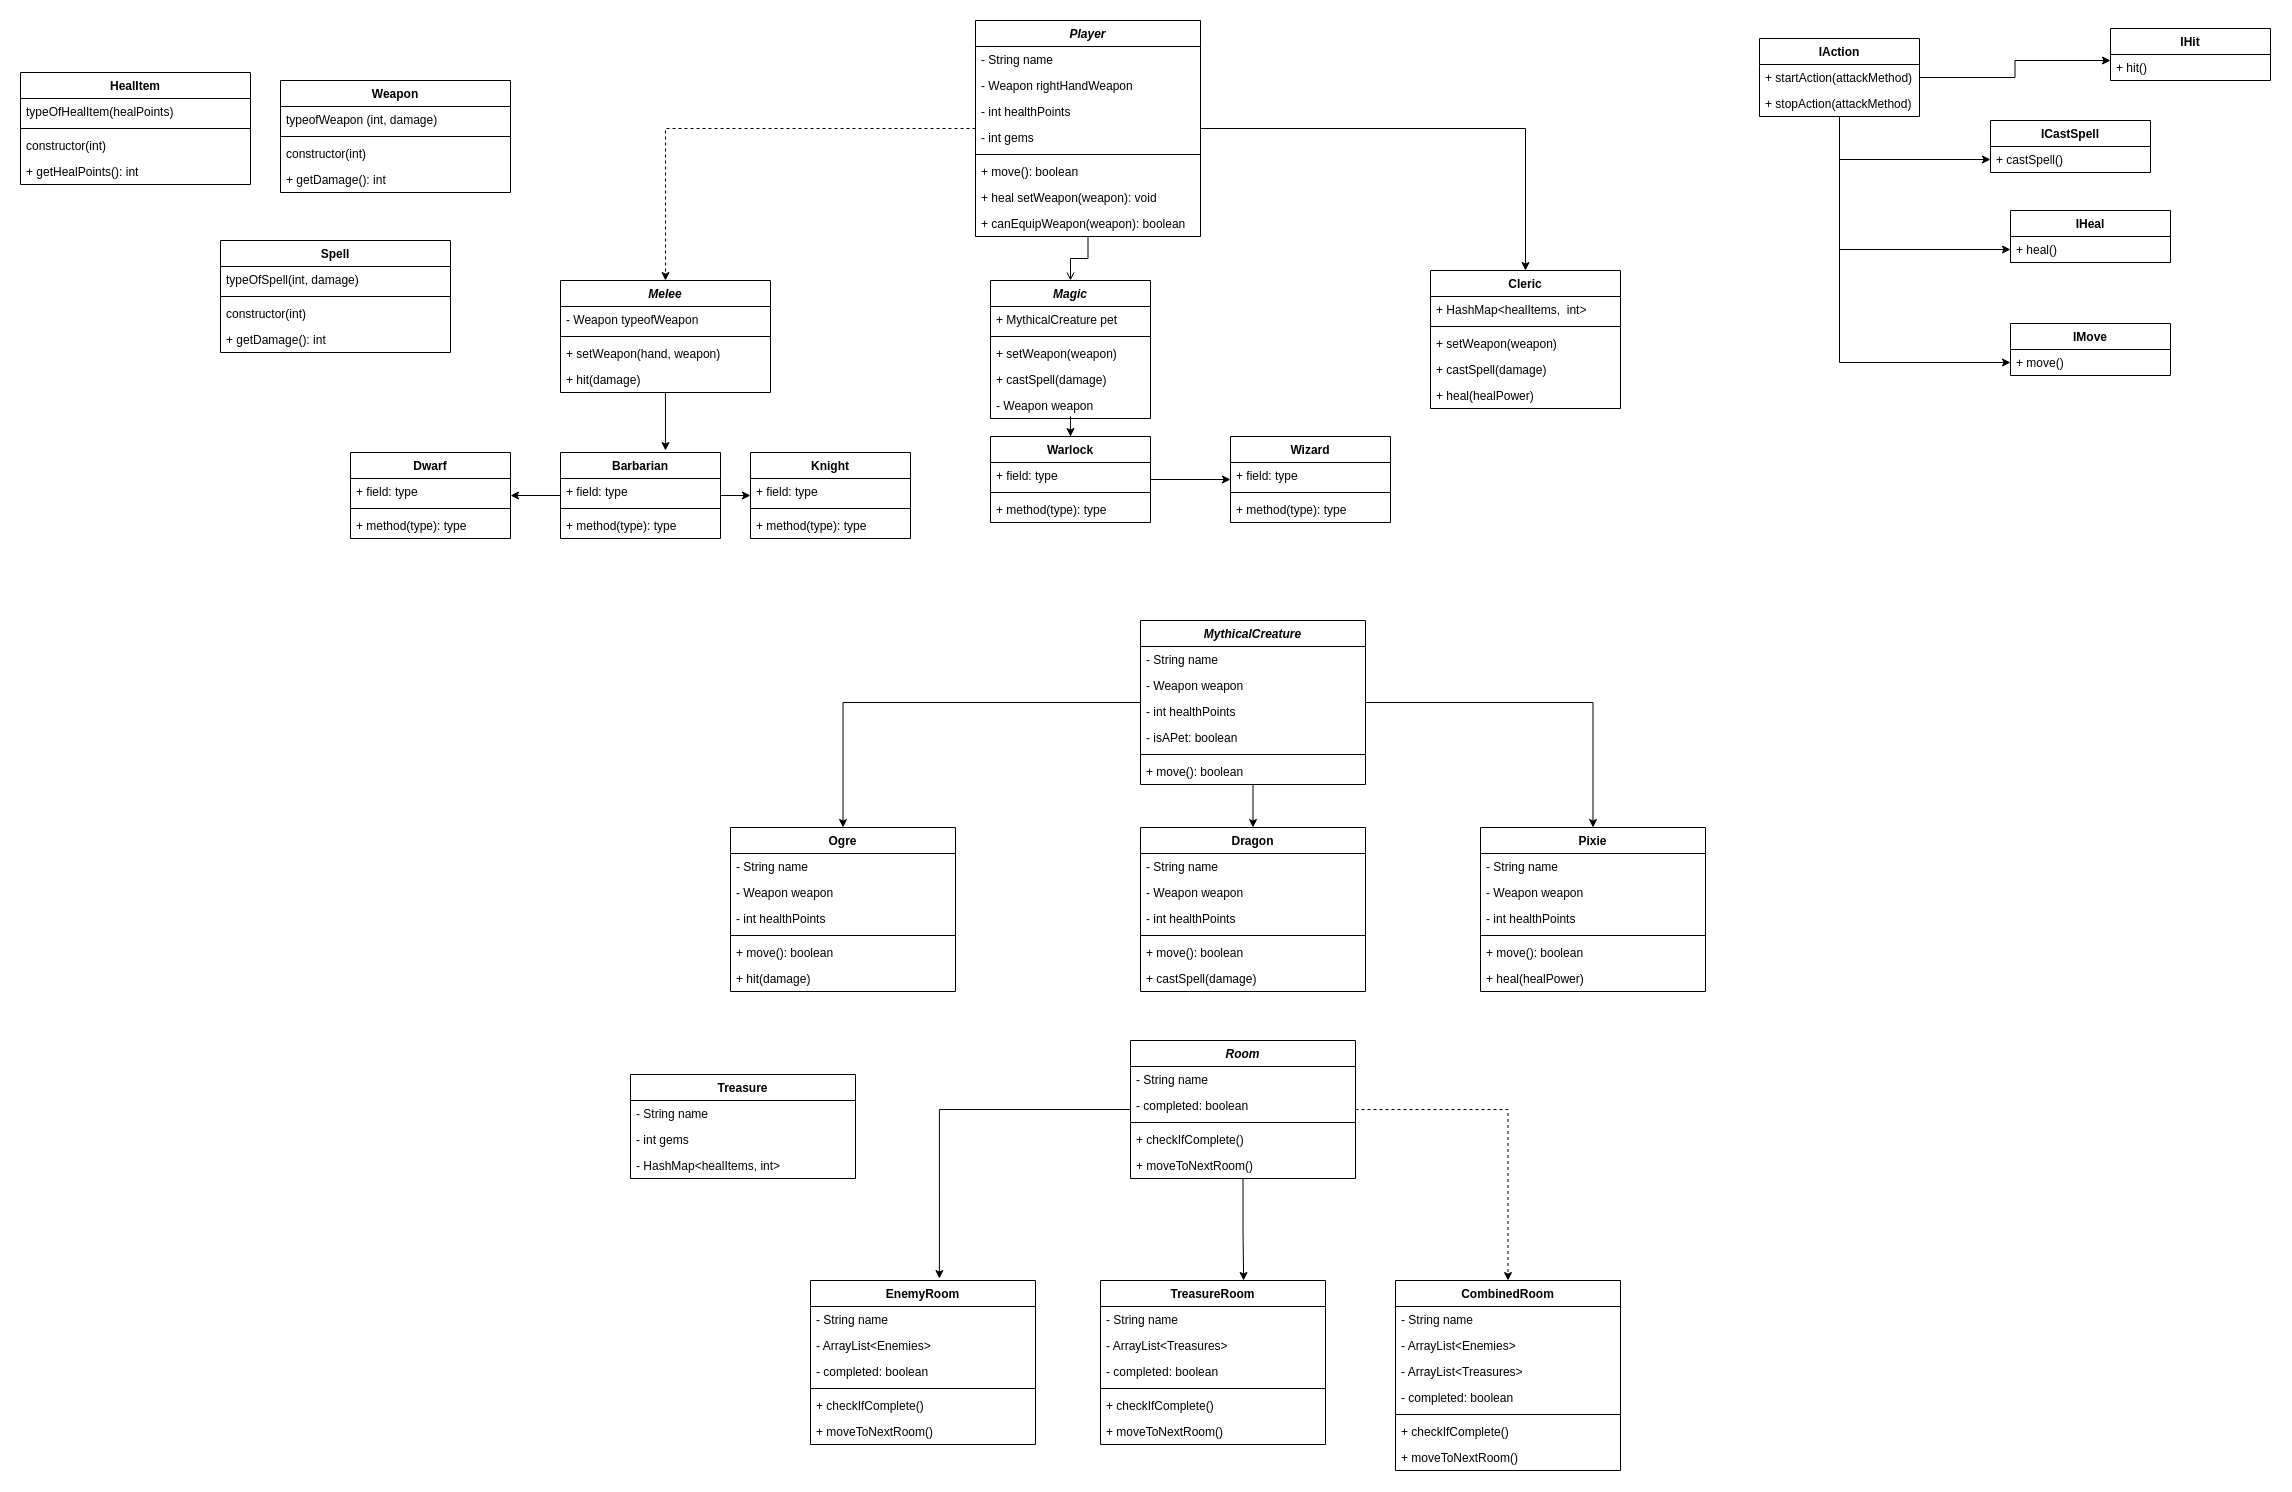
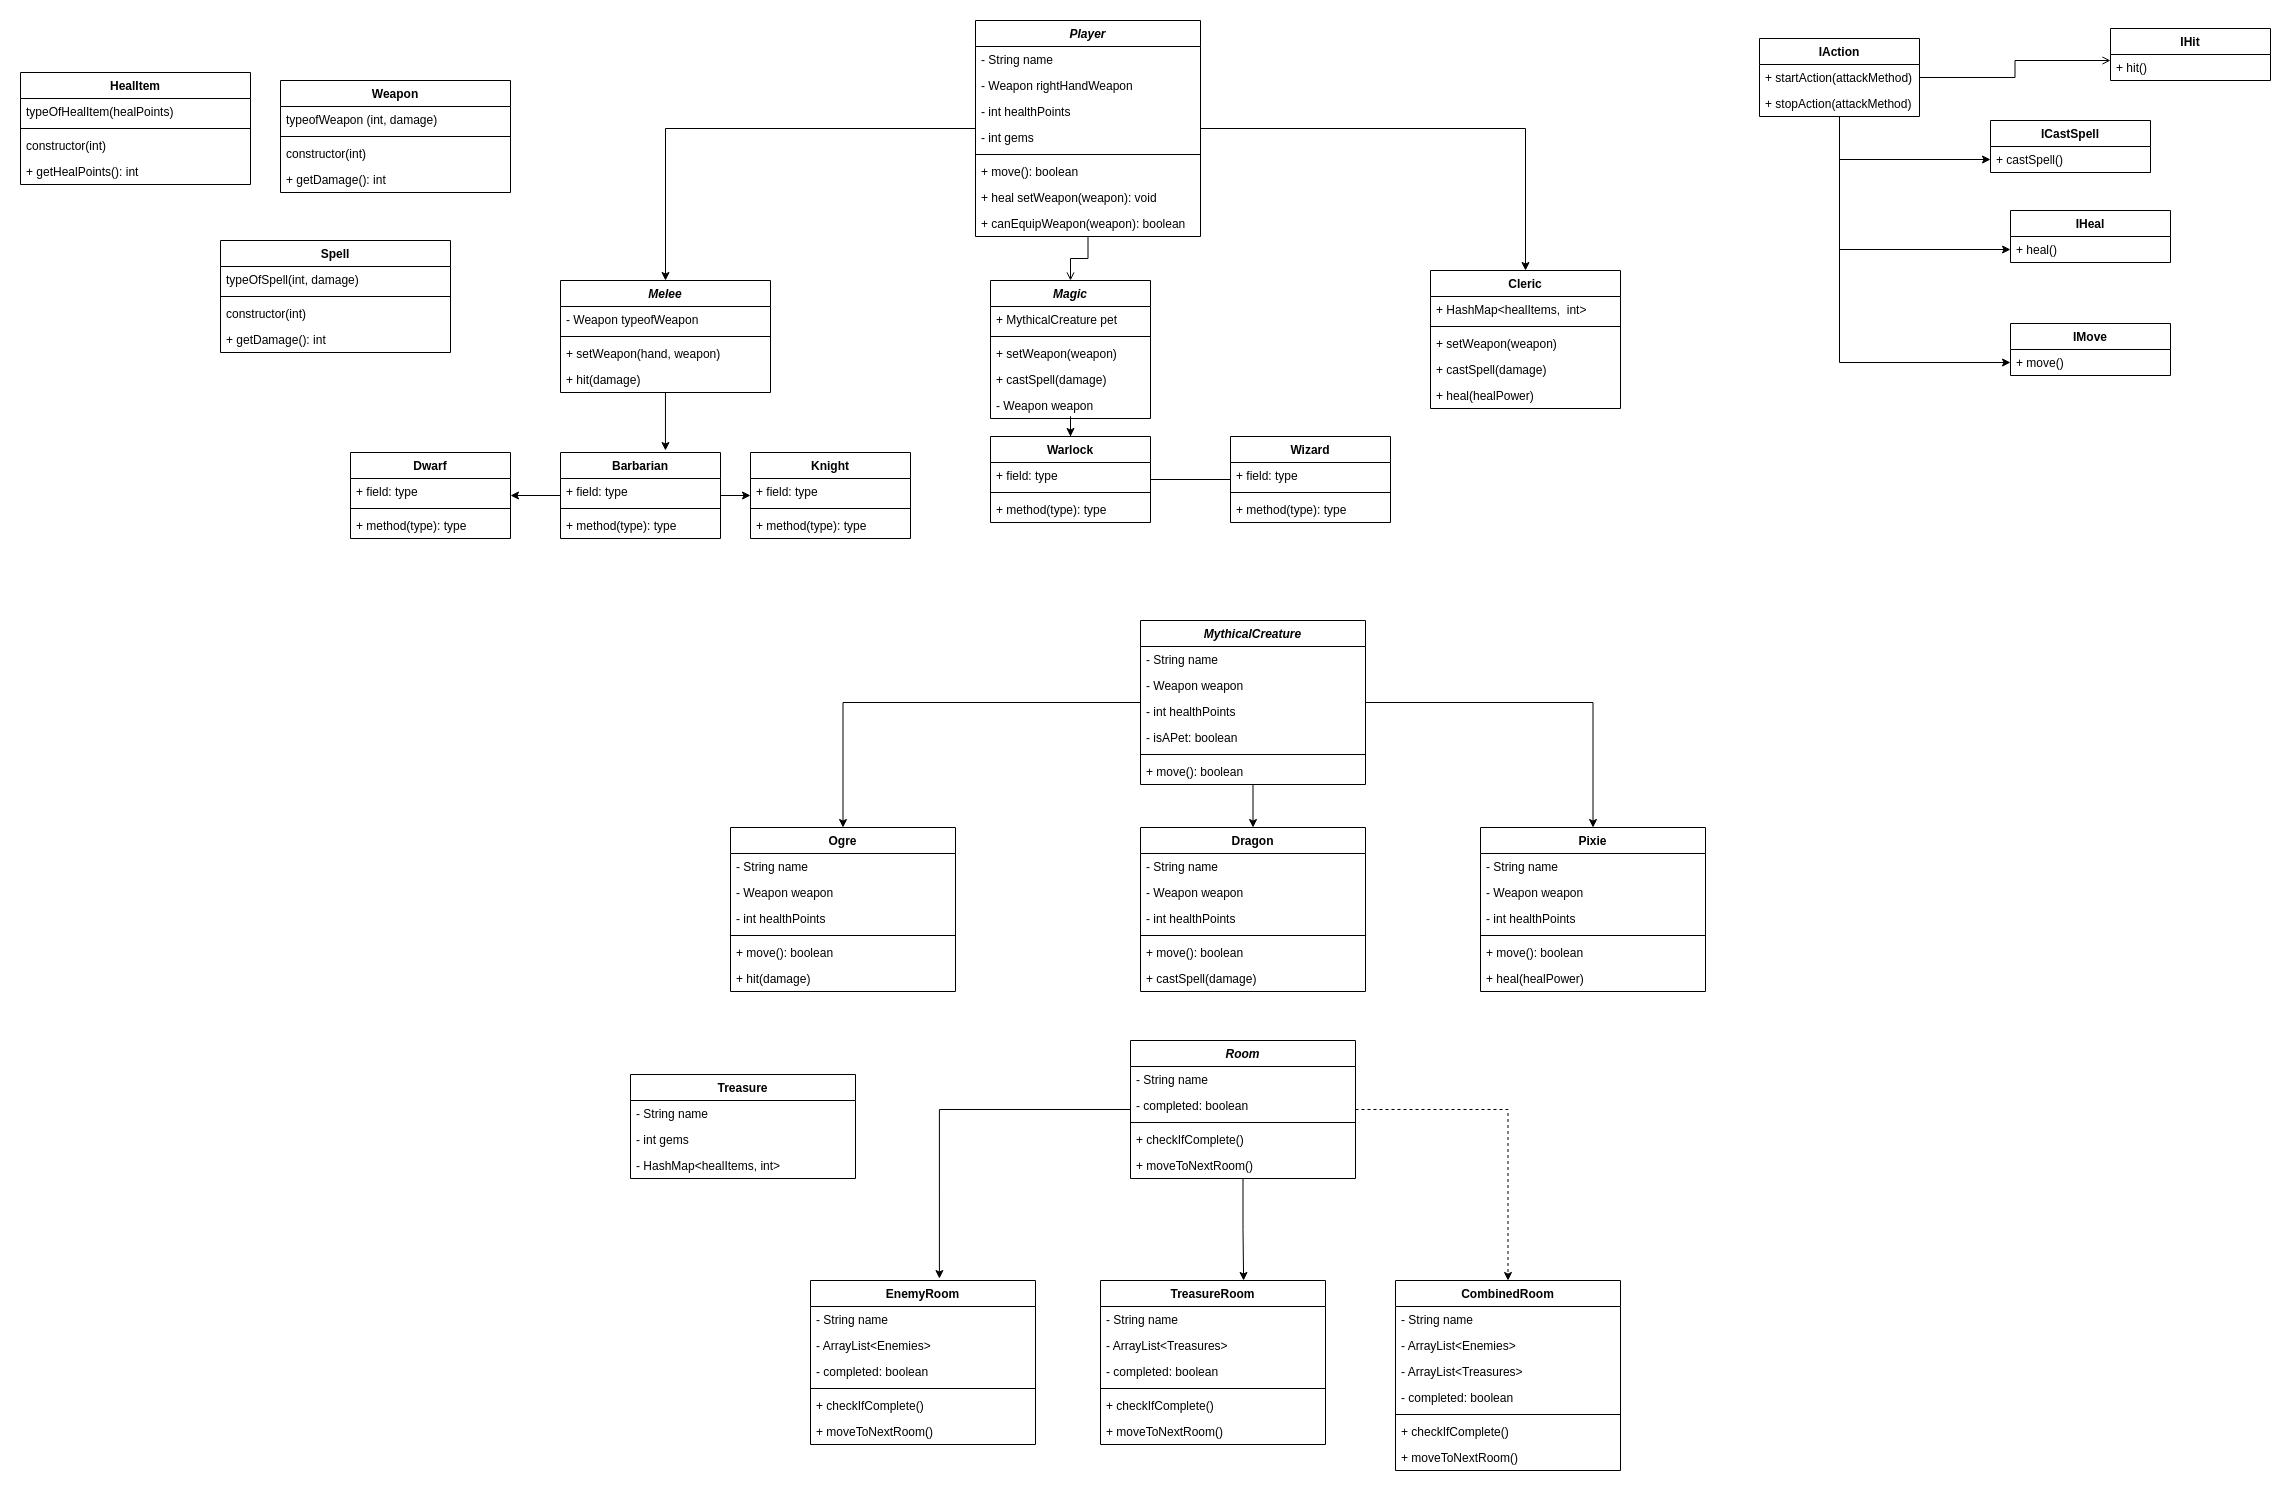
(2102, 61) -> (2103, 61)
(747, 129) -> (747, 129)
(1222, 480) -> (1224, 480)
